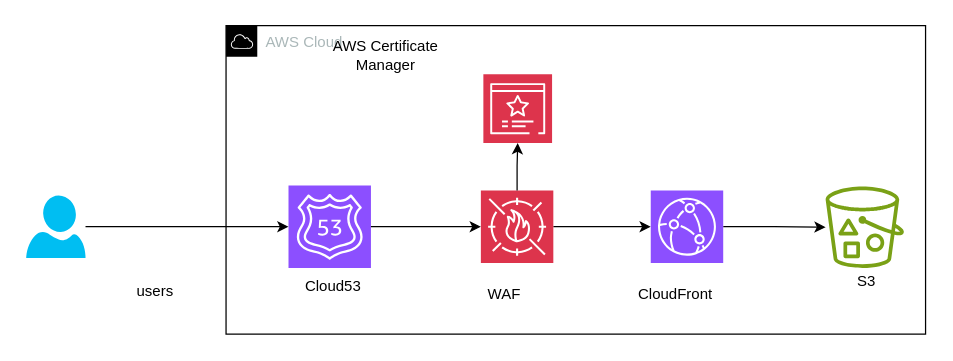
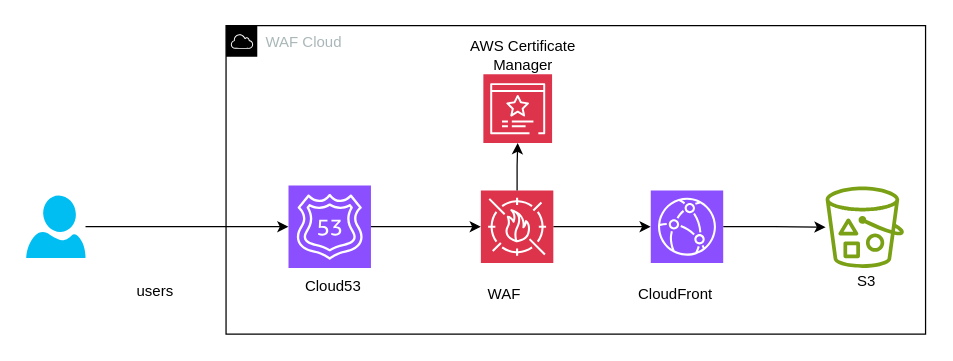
(300, 43) -> (300, 43)
(386, 56) -> (523, 56)
